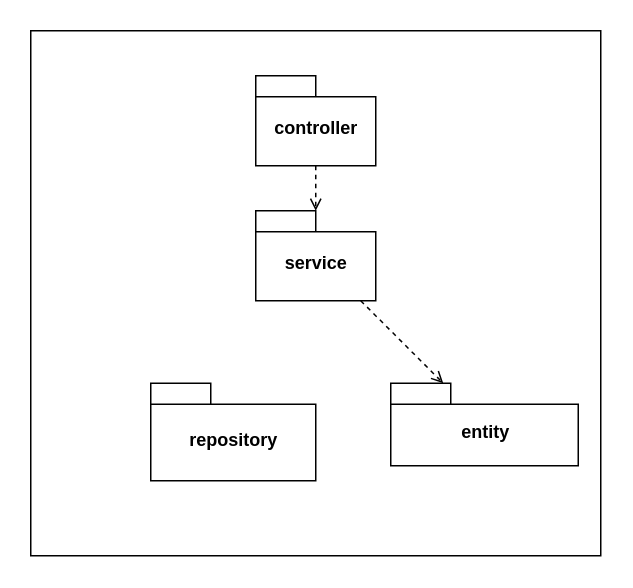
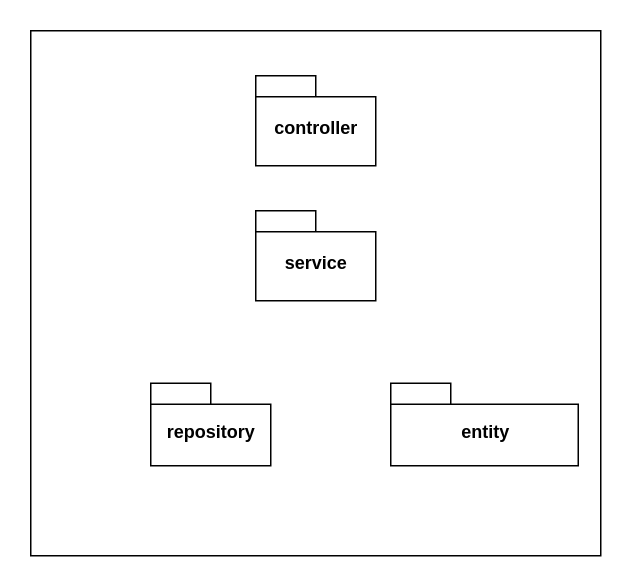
(316, 186) -> none
(400, 340) -> none
(233, 432) -> (211, 425)
